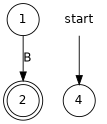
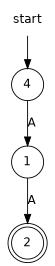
(28, 58) -> (32, 201)
none -> (28, 119)
